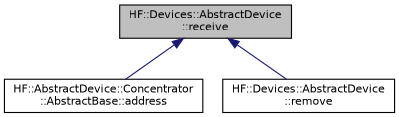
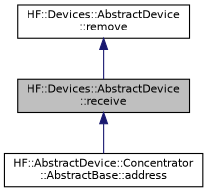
(262, 62) -> (104, 64)
